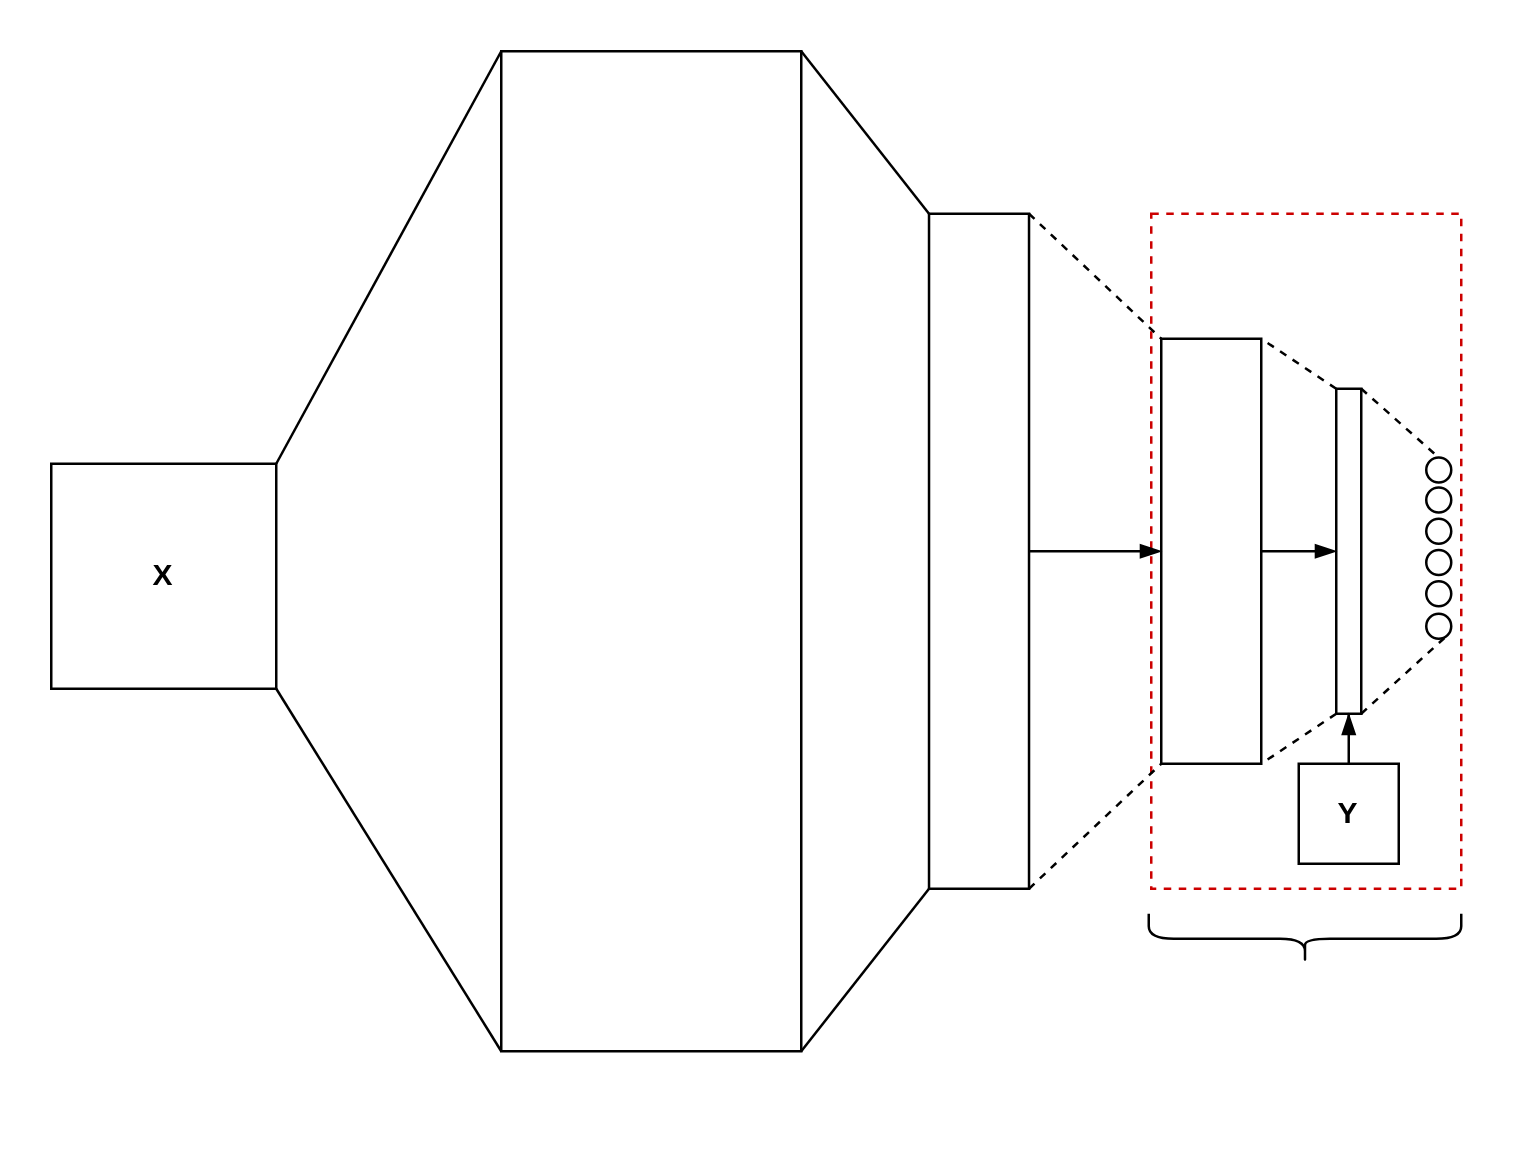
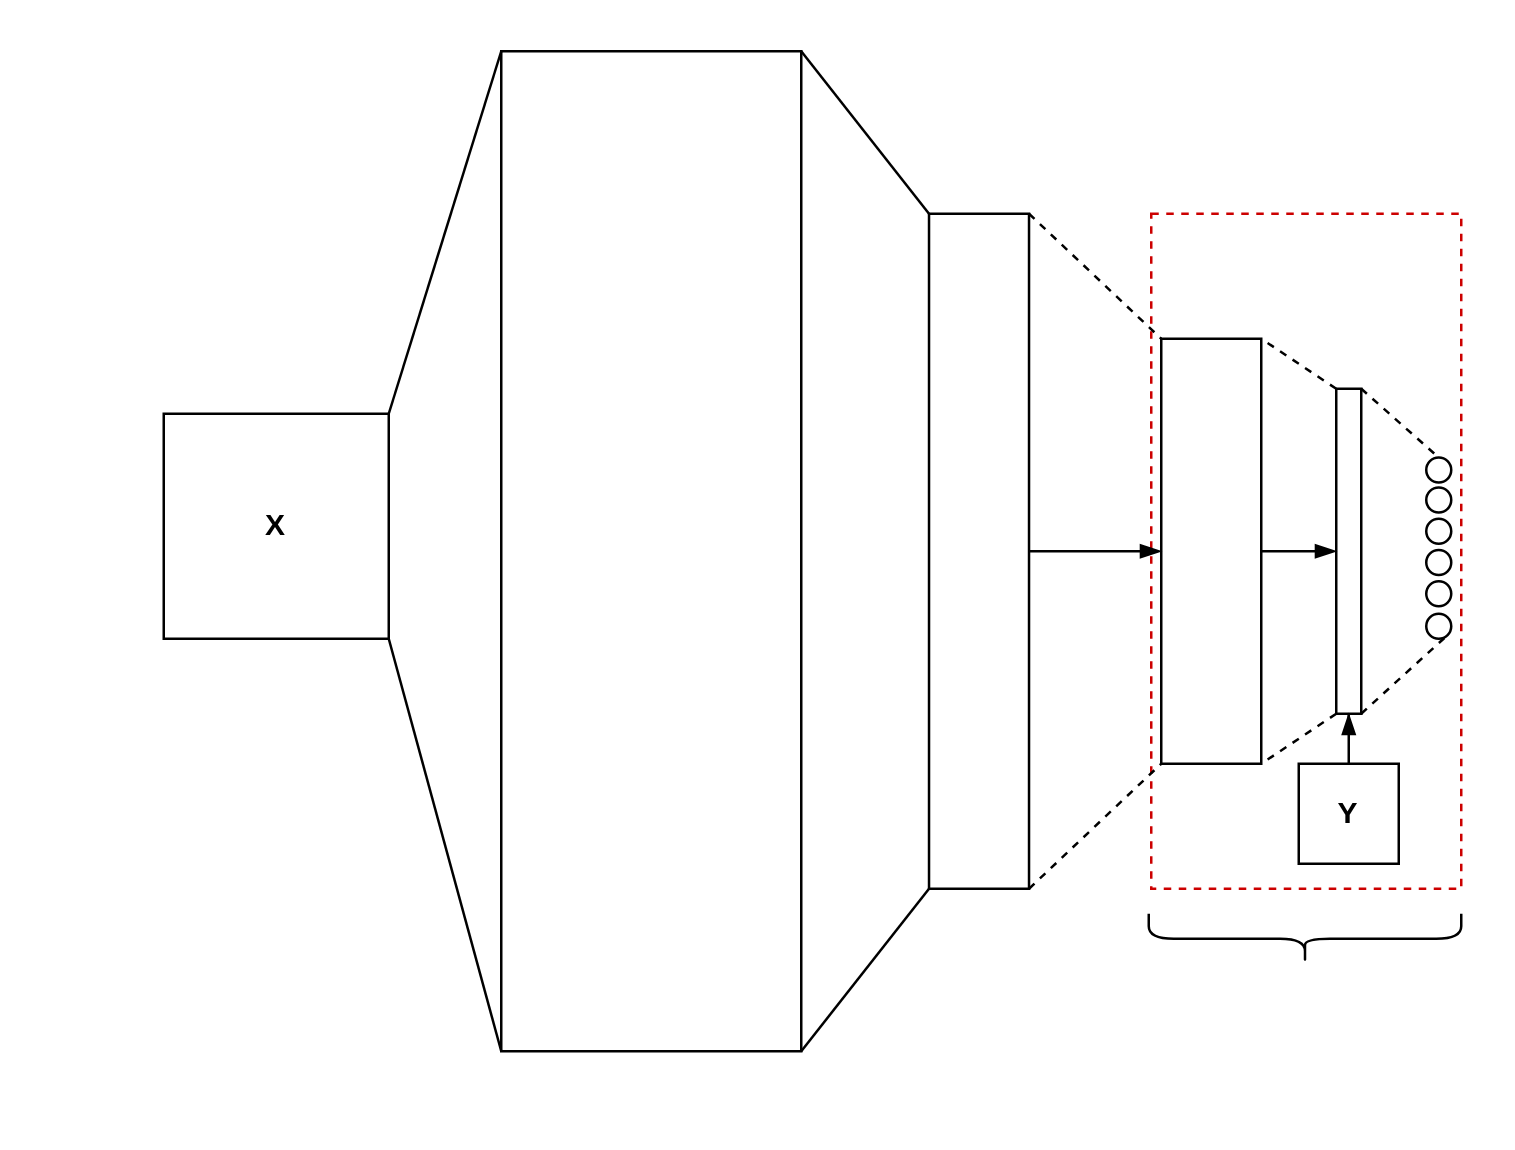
(164, 576) -> (276, 526)
